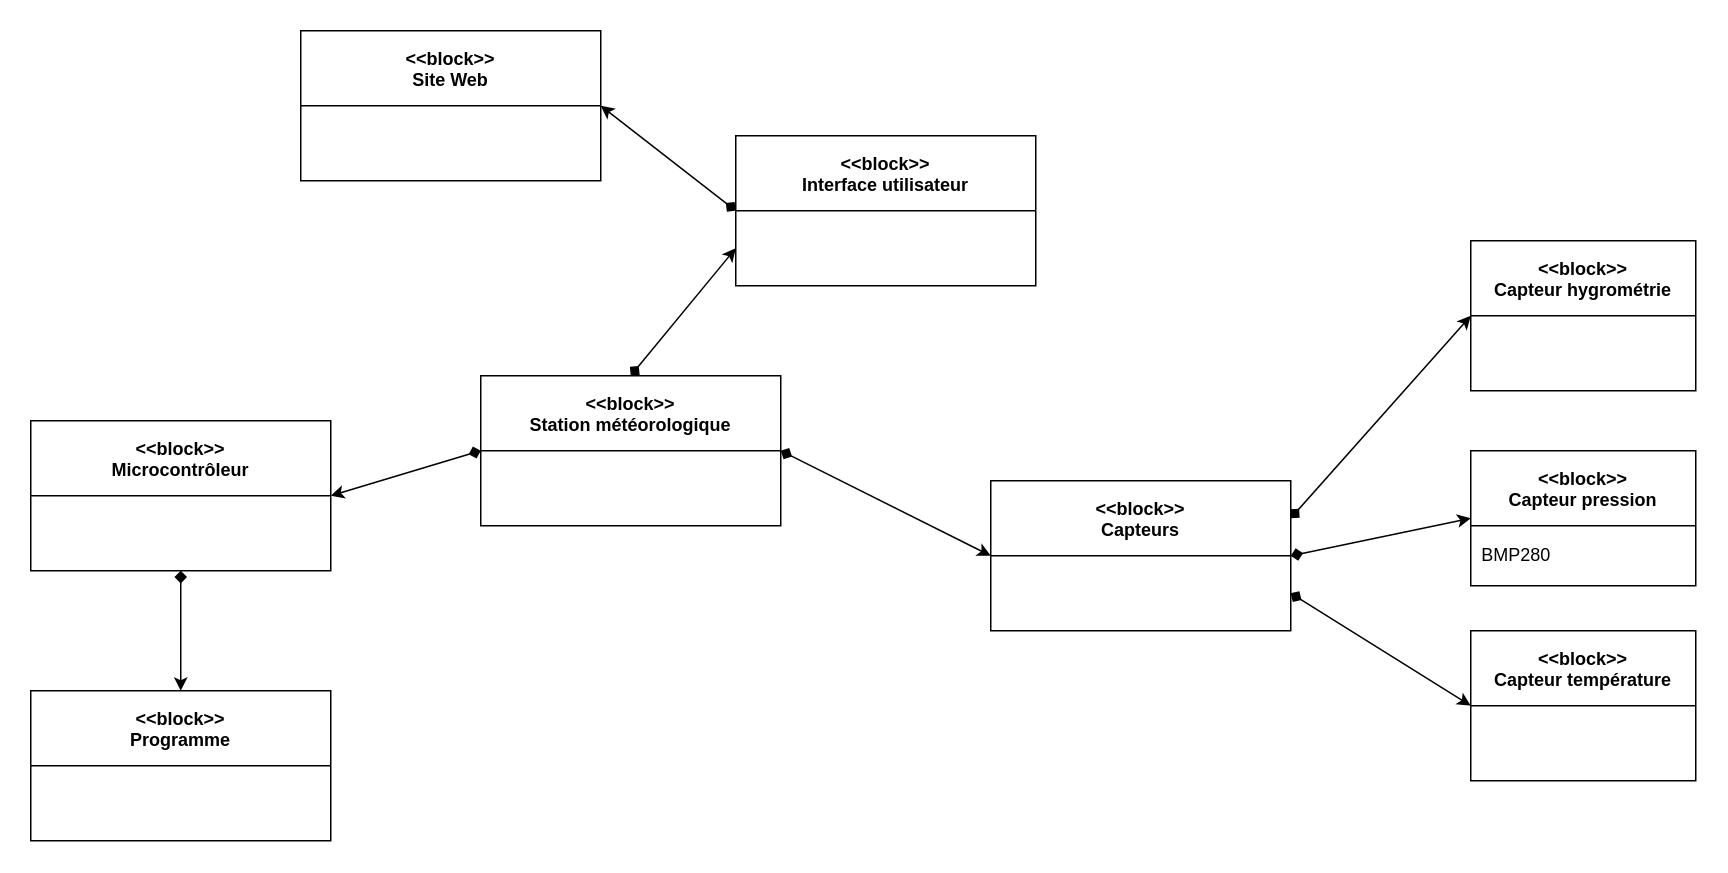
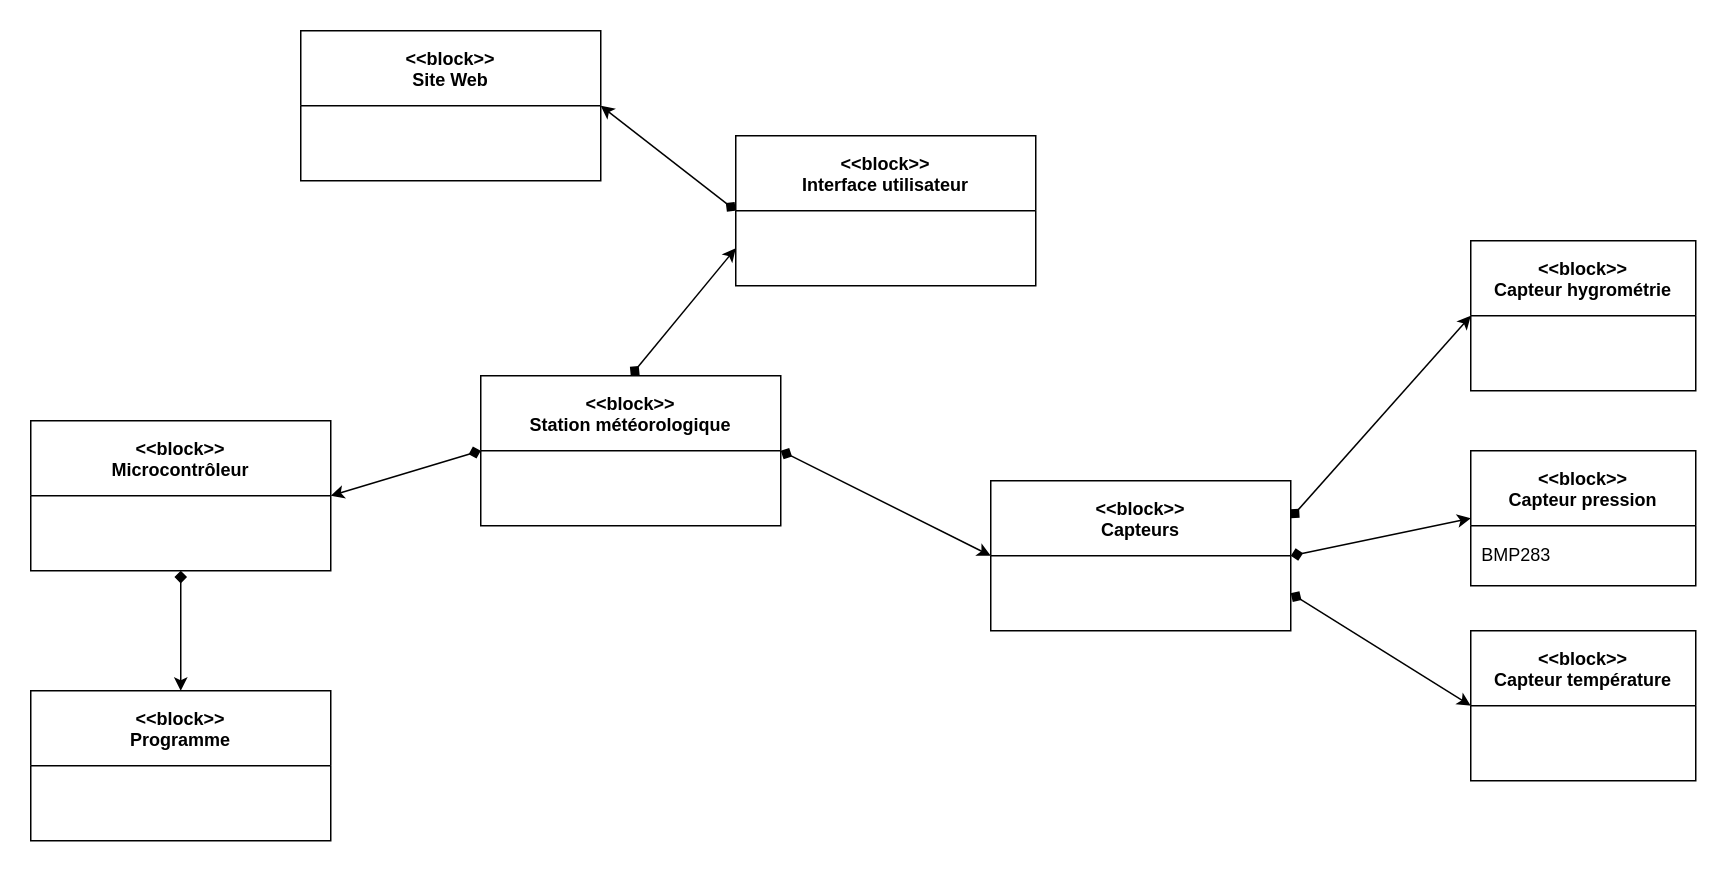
(1517, 556) -> (1517, 556)
